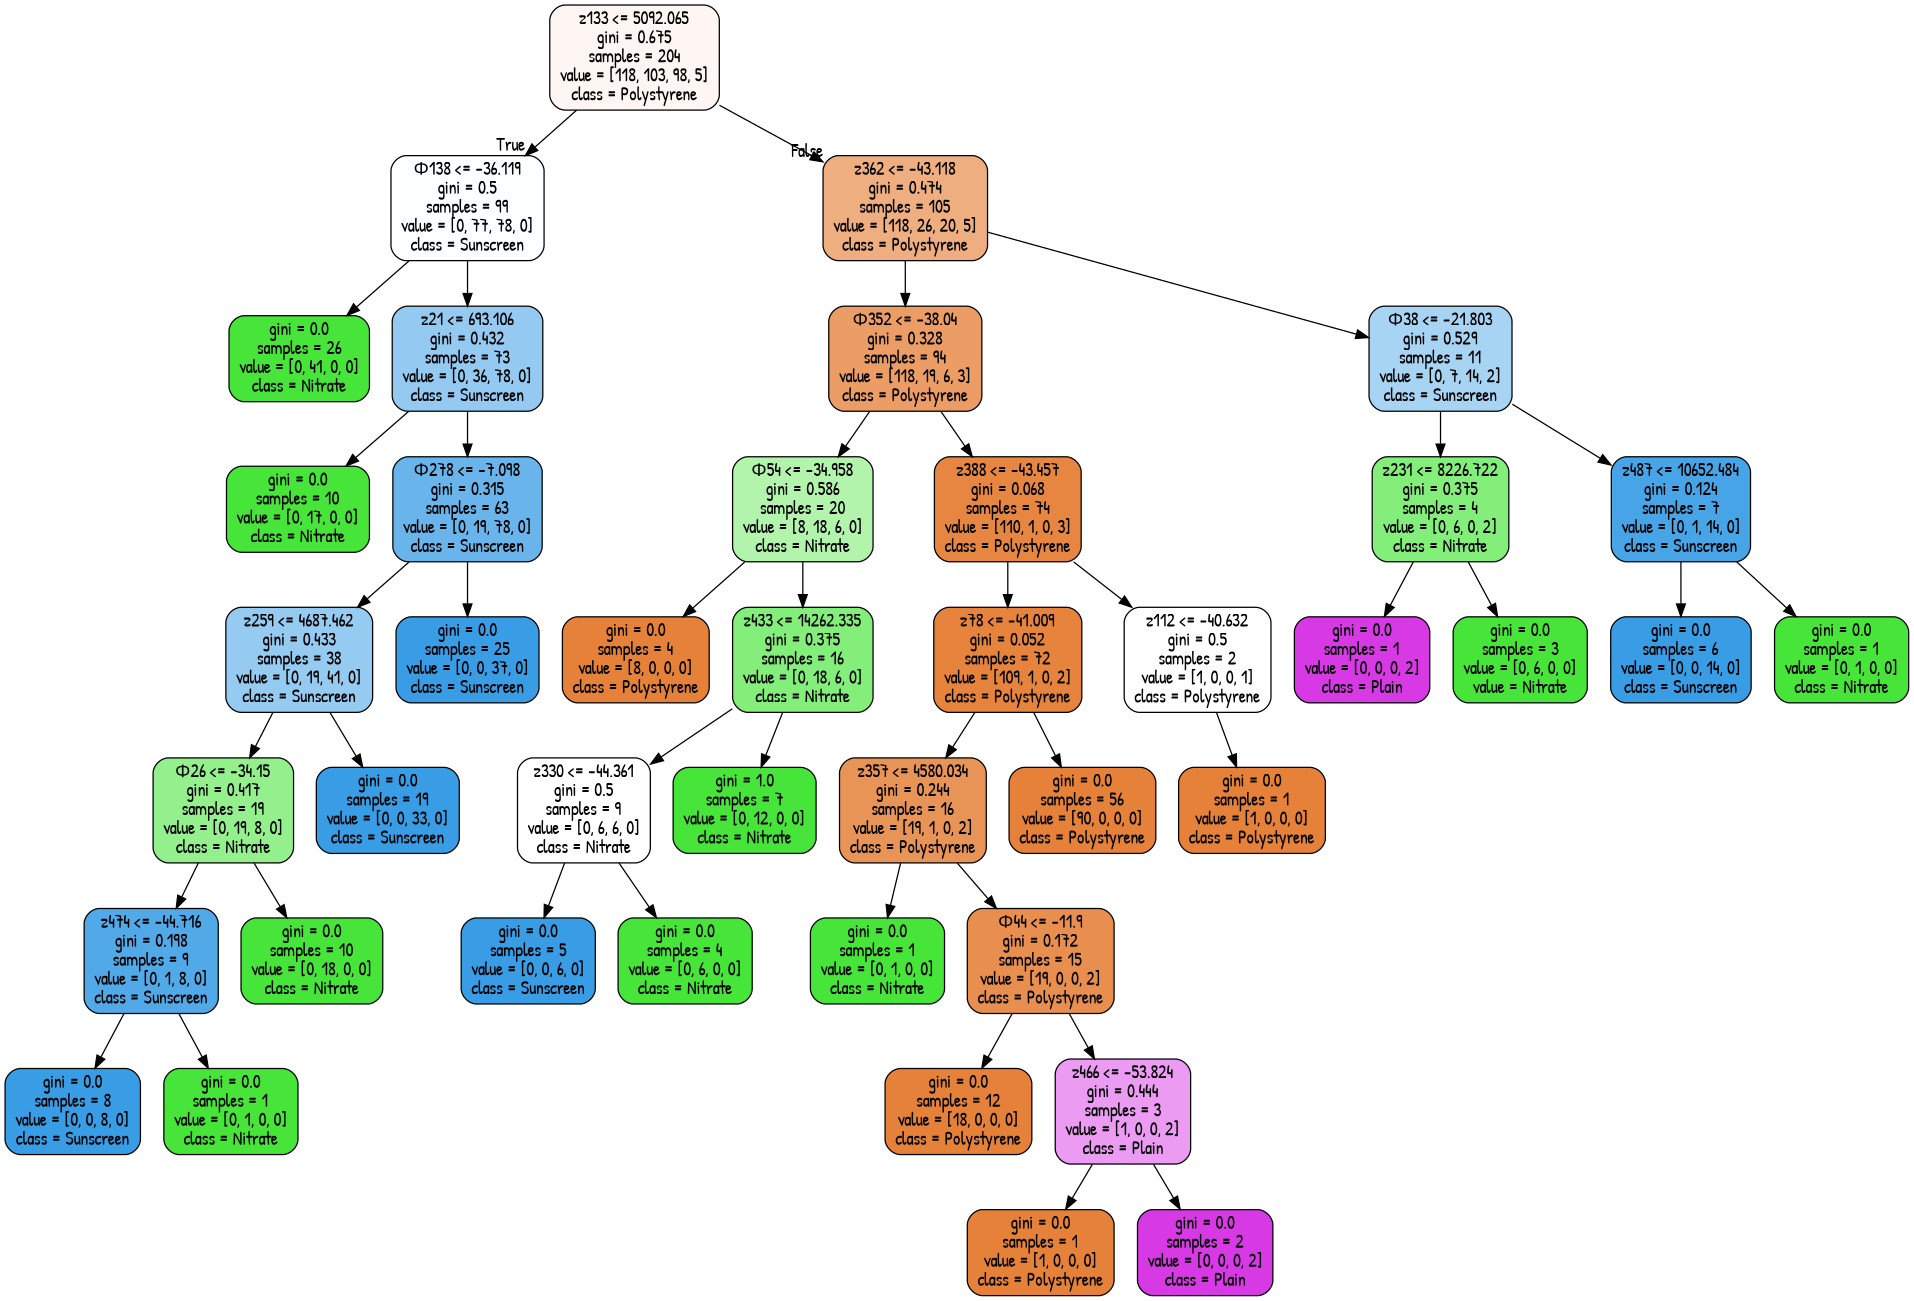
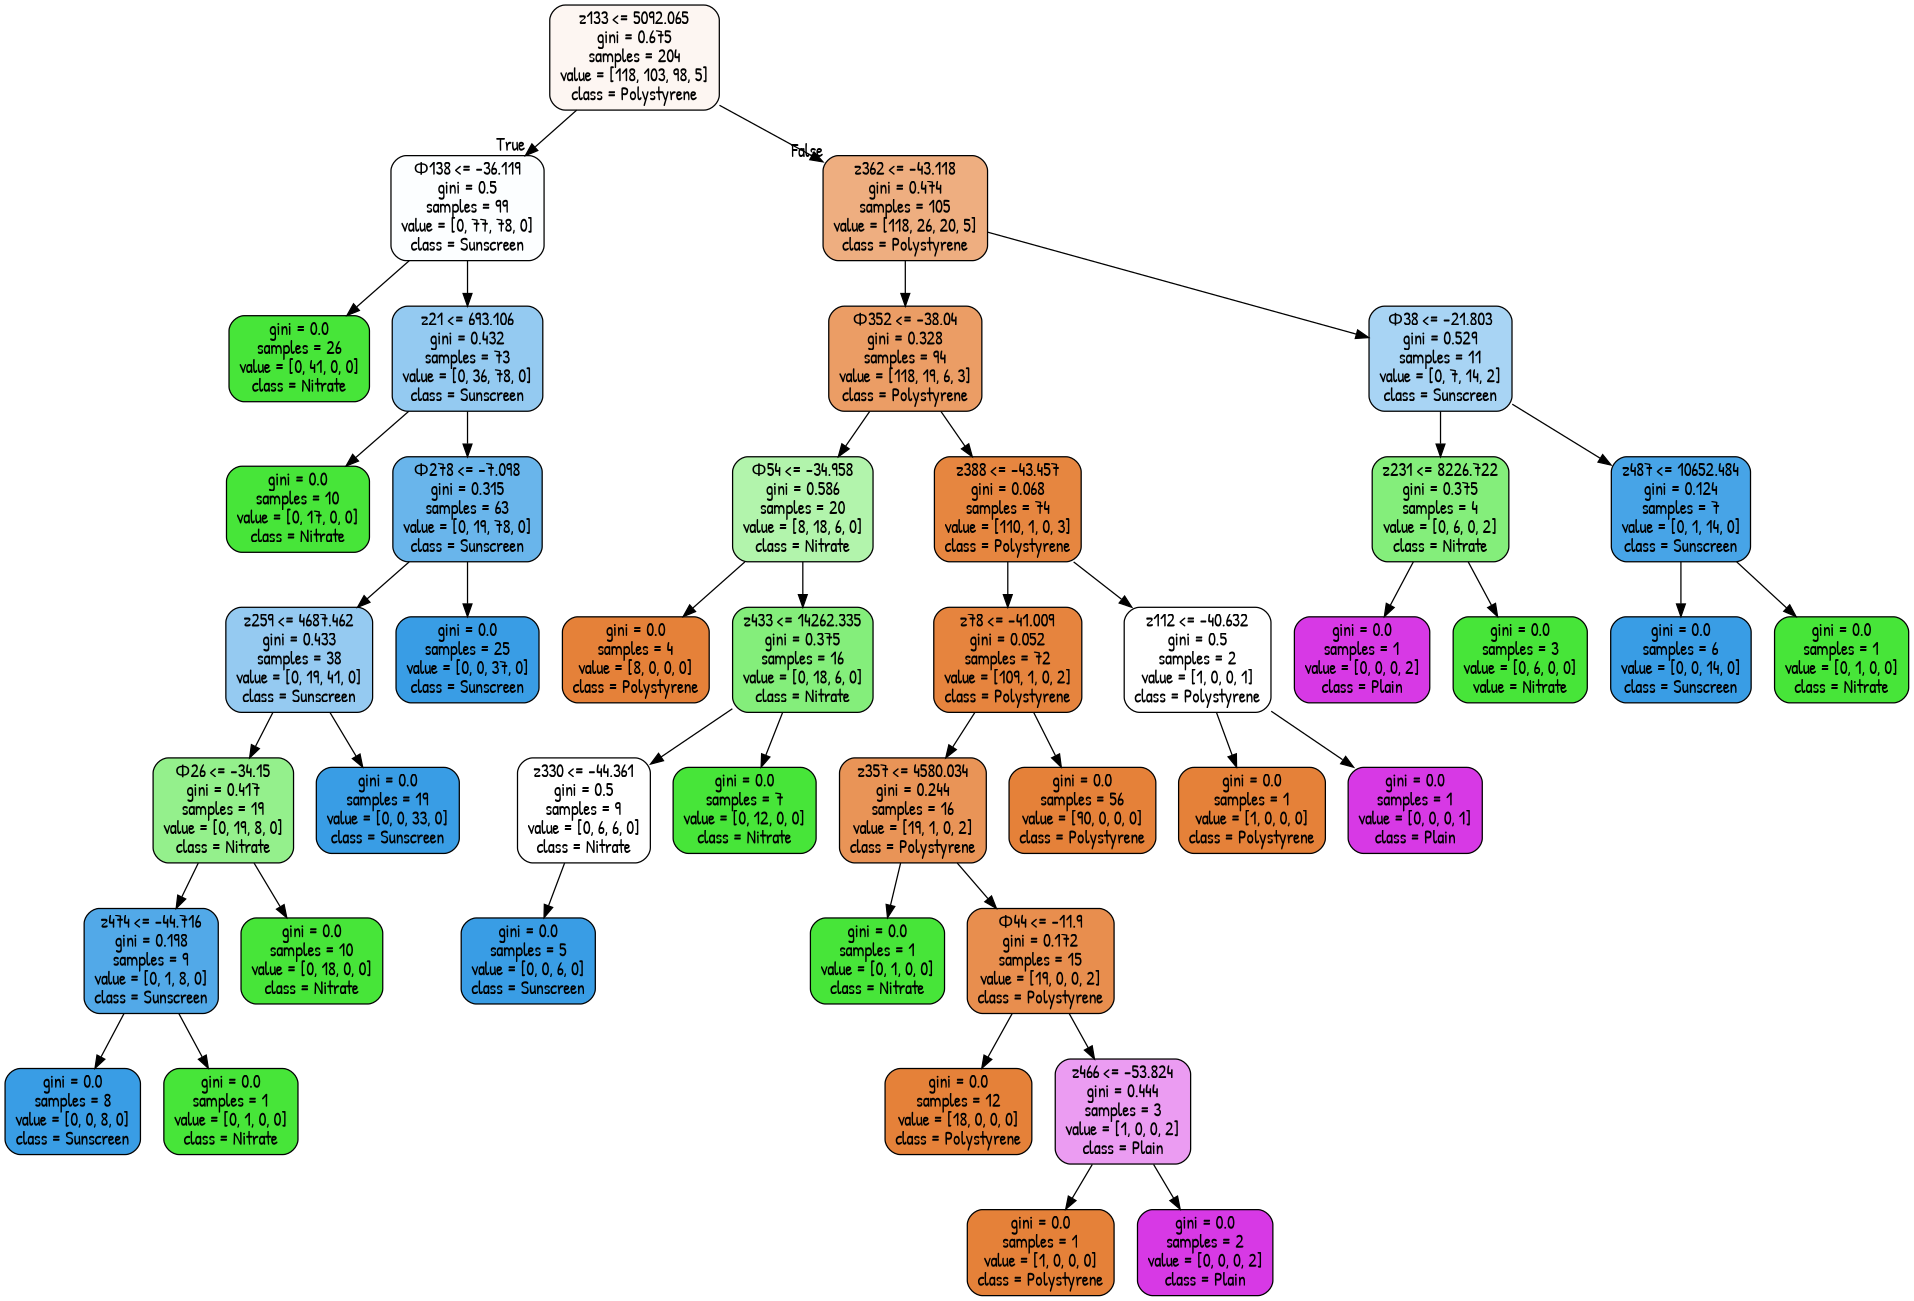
(745, 810) -> (745, 810)
none -> (1415, 810)
(685, 961) -> none
